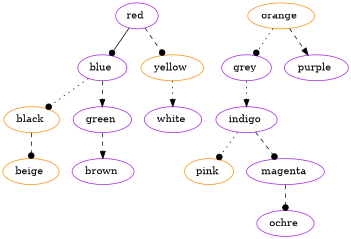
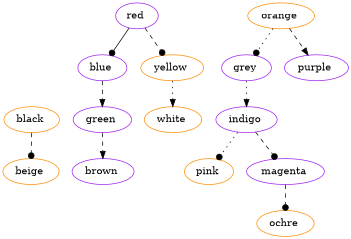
(70, 92) -> none
(173, 120) -> (173, 120)
(285, 223) -> (285, 223)
